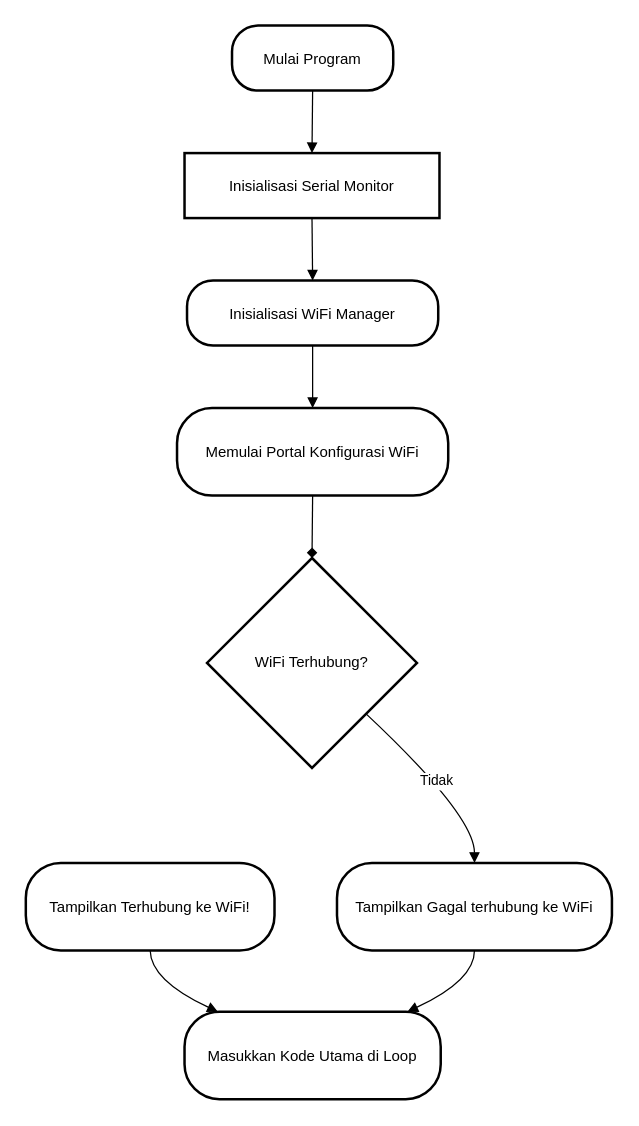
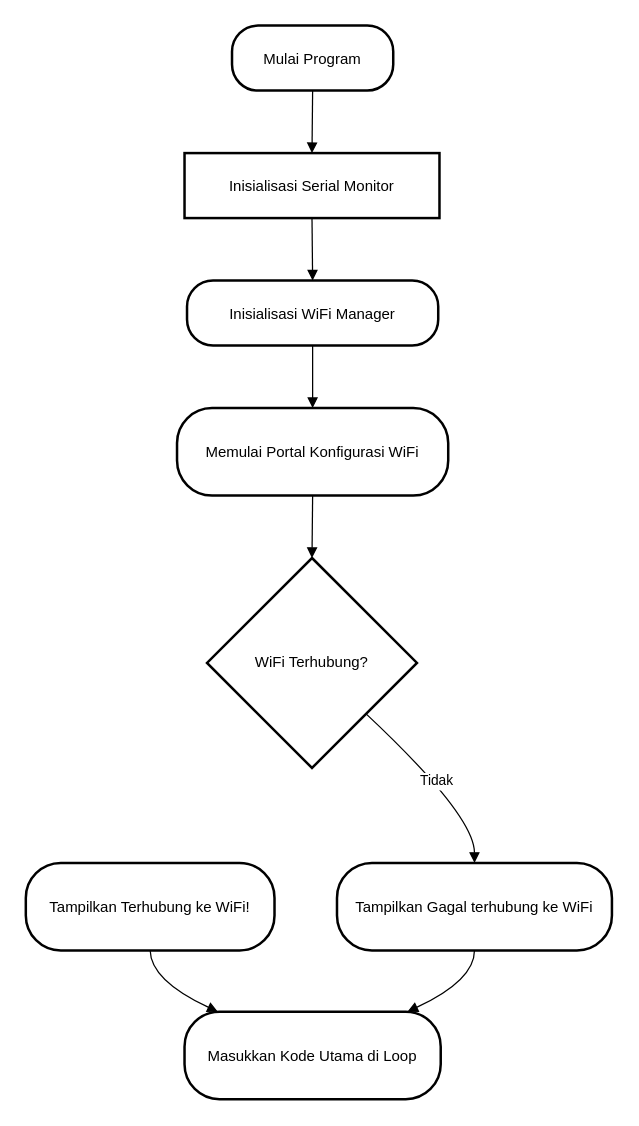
(312, 546) -> (312, 546)
